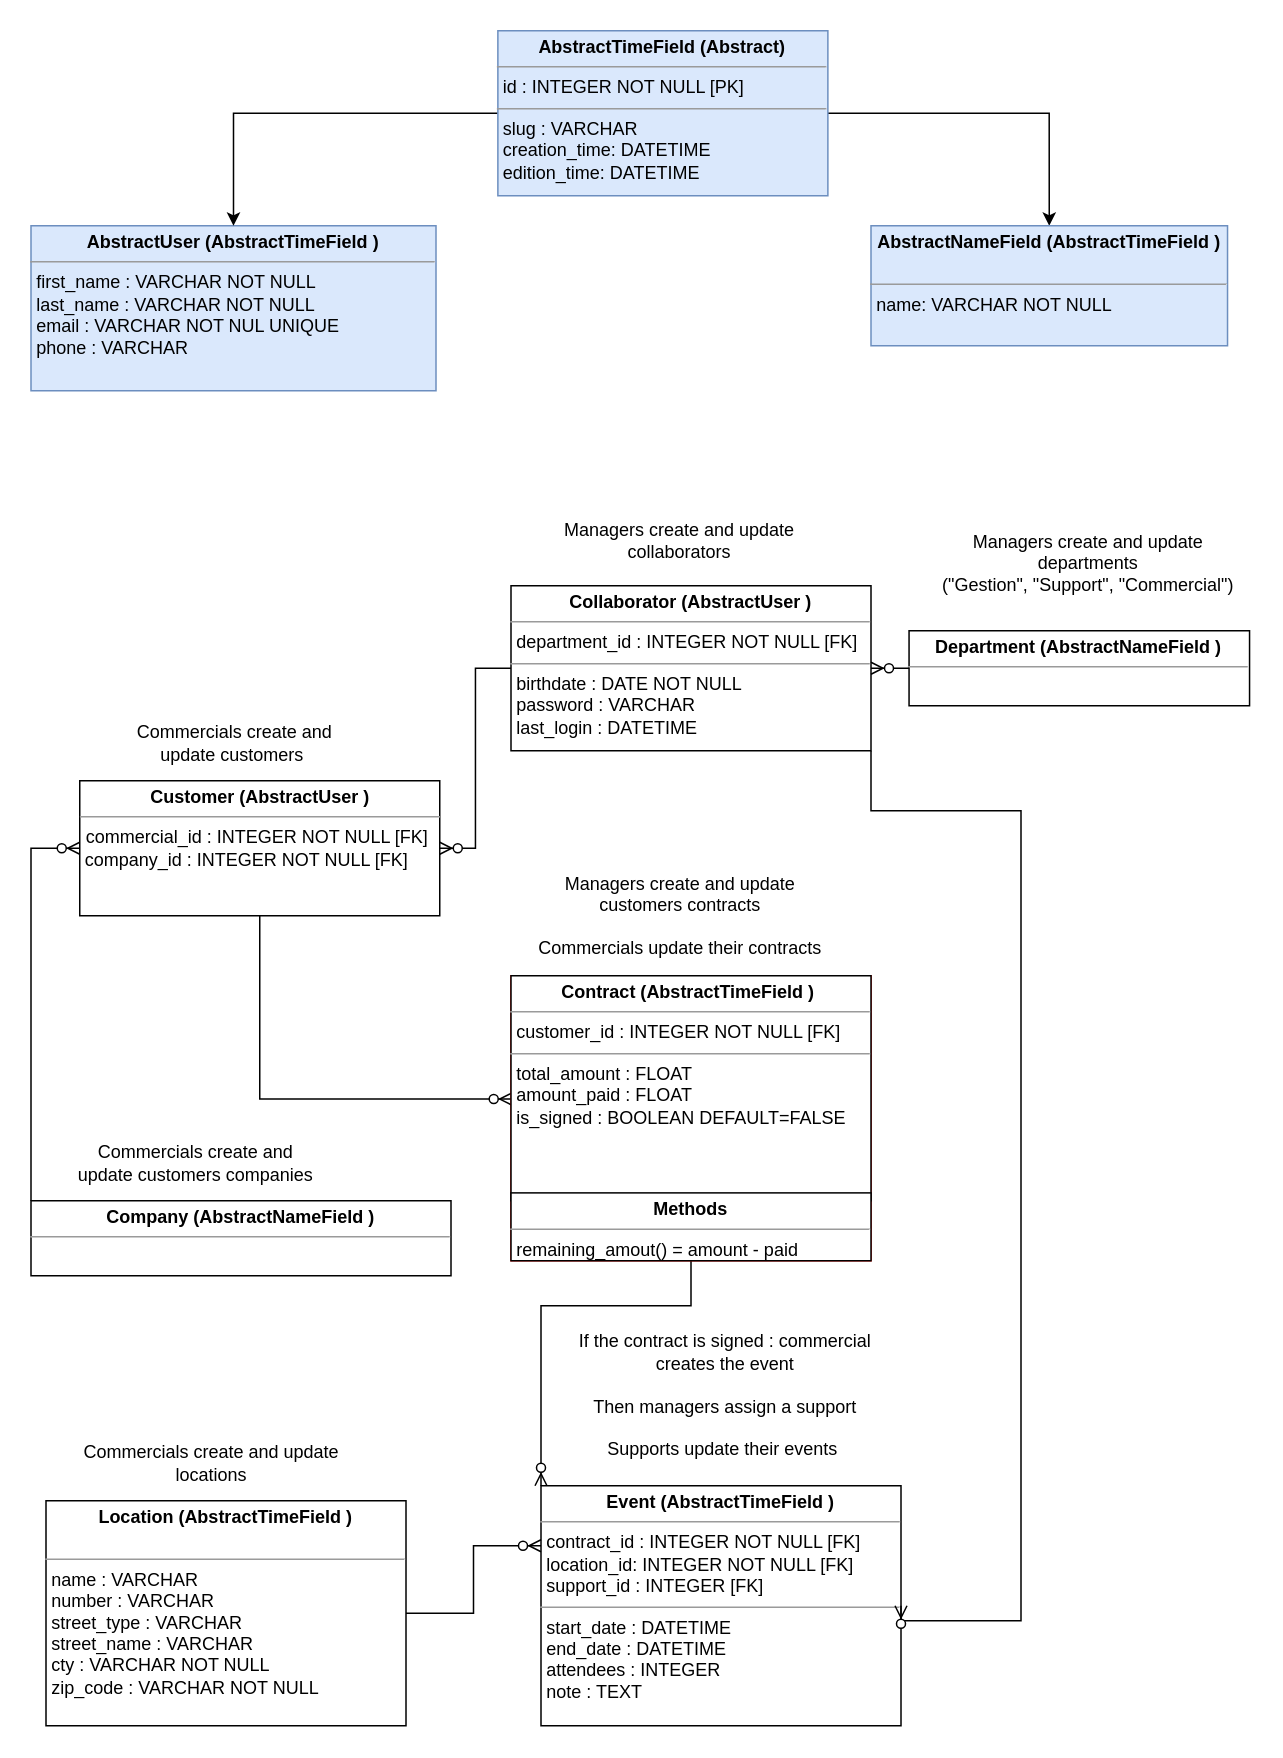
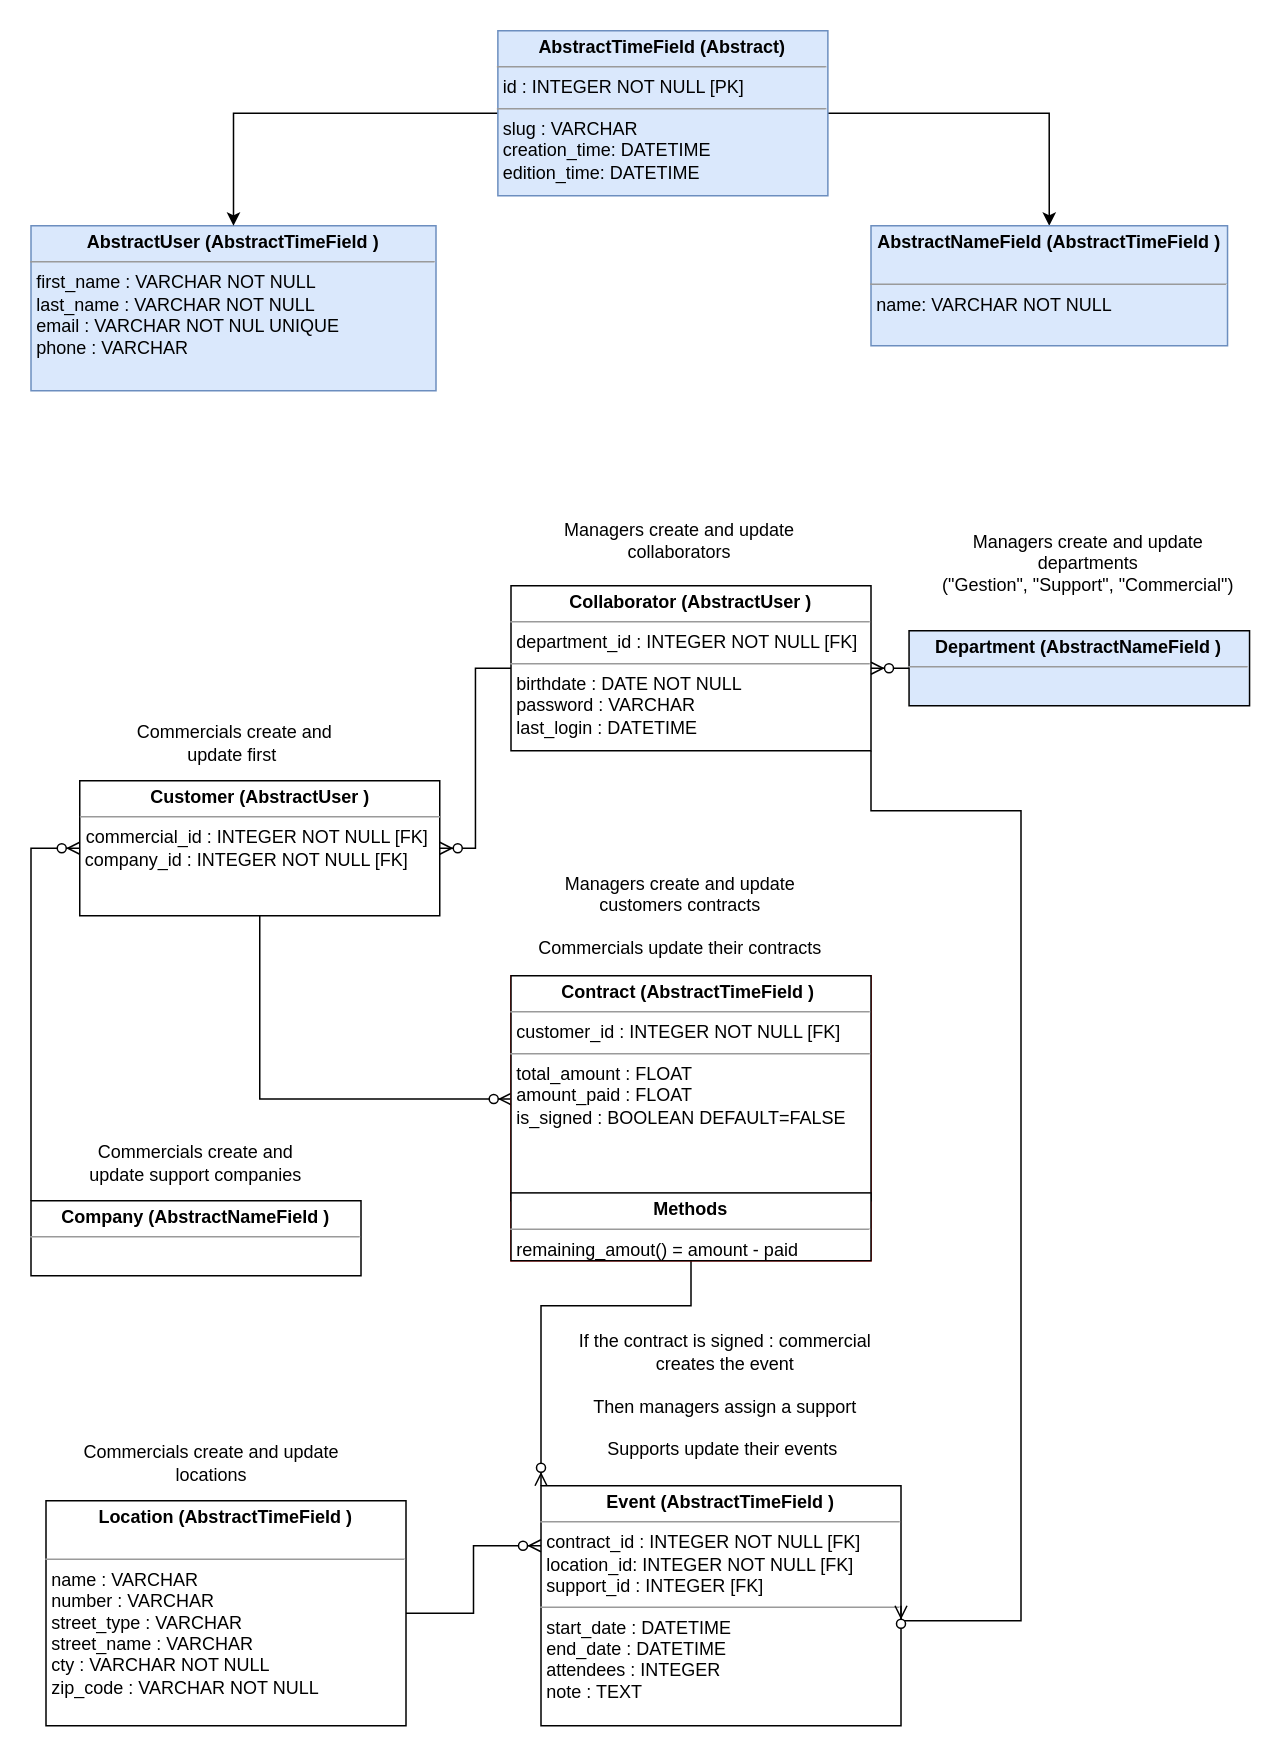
(1079, 668) -> (1079, 668)
(235, 743) -> (235, 743)
(196, 1163) -> (196, 1163)
(241, 1238) -> (196, 1238)
